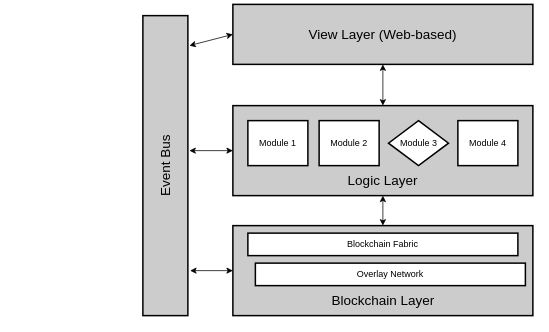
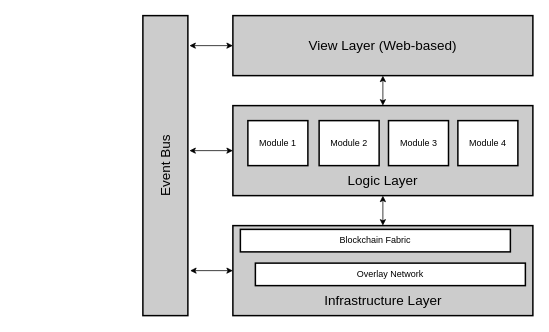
(383, 34) -> (383, 45)
(419, 143) -> (419, 143)
(383, 244) -> (375, 240)
(383, 300) -> (383, 300)
